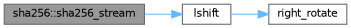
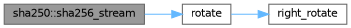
(74, 14) -> (74, 14)
(207, 14) -> (207, 14)
